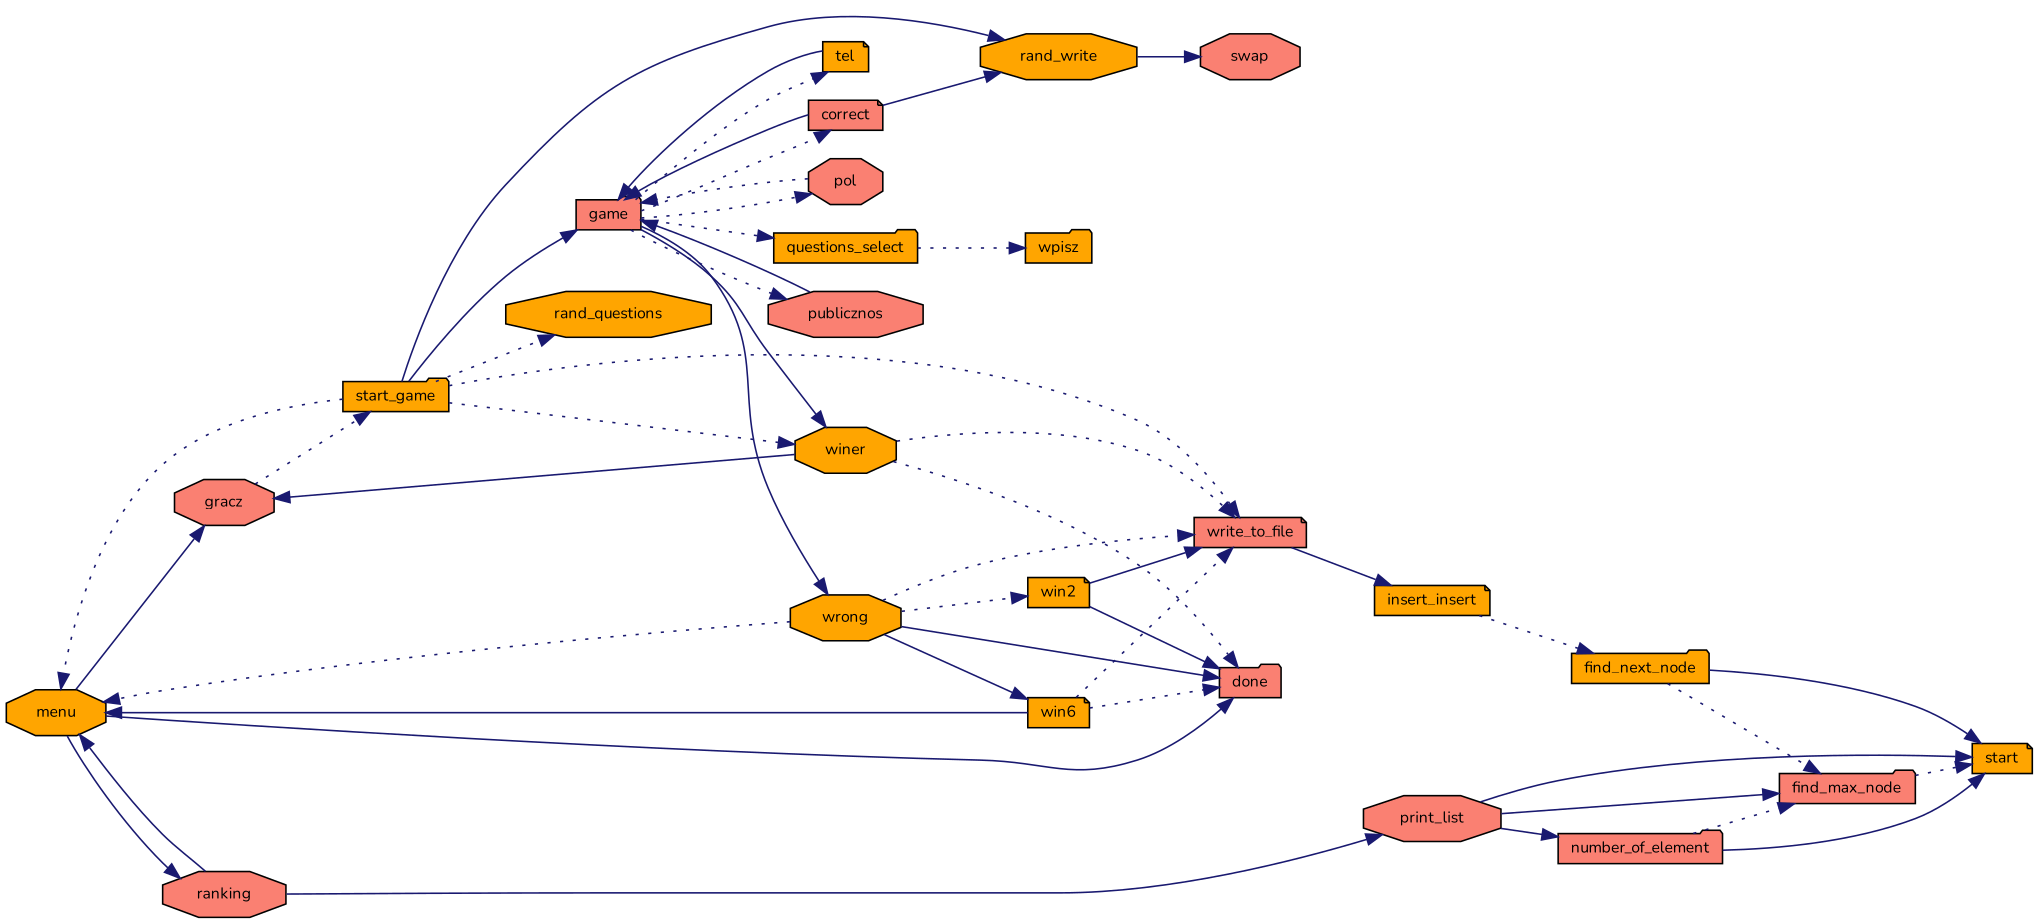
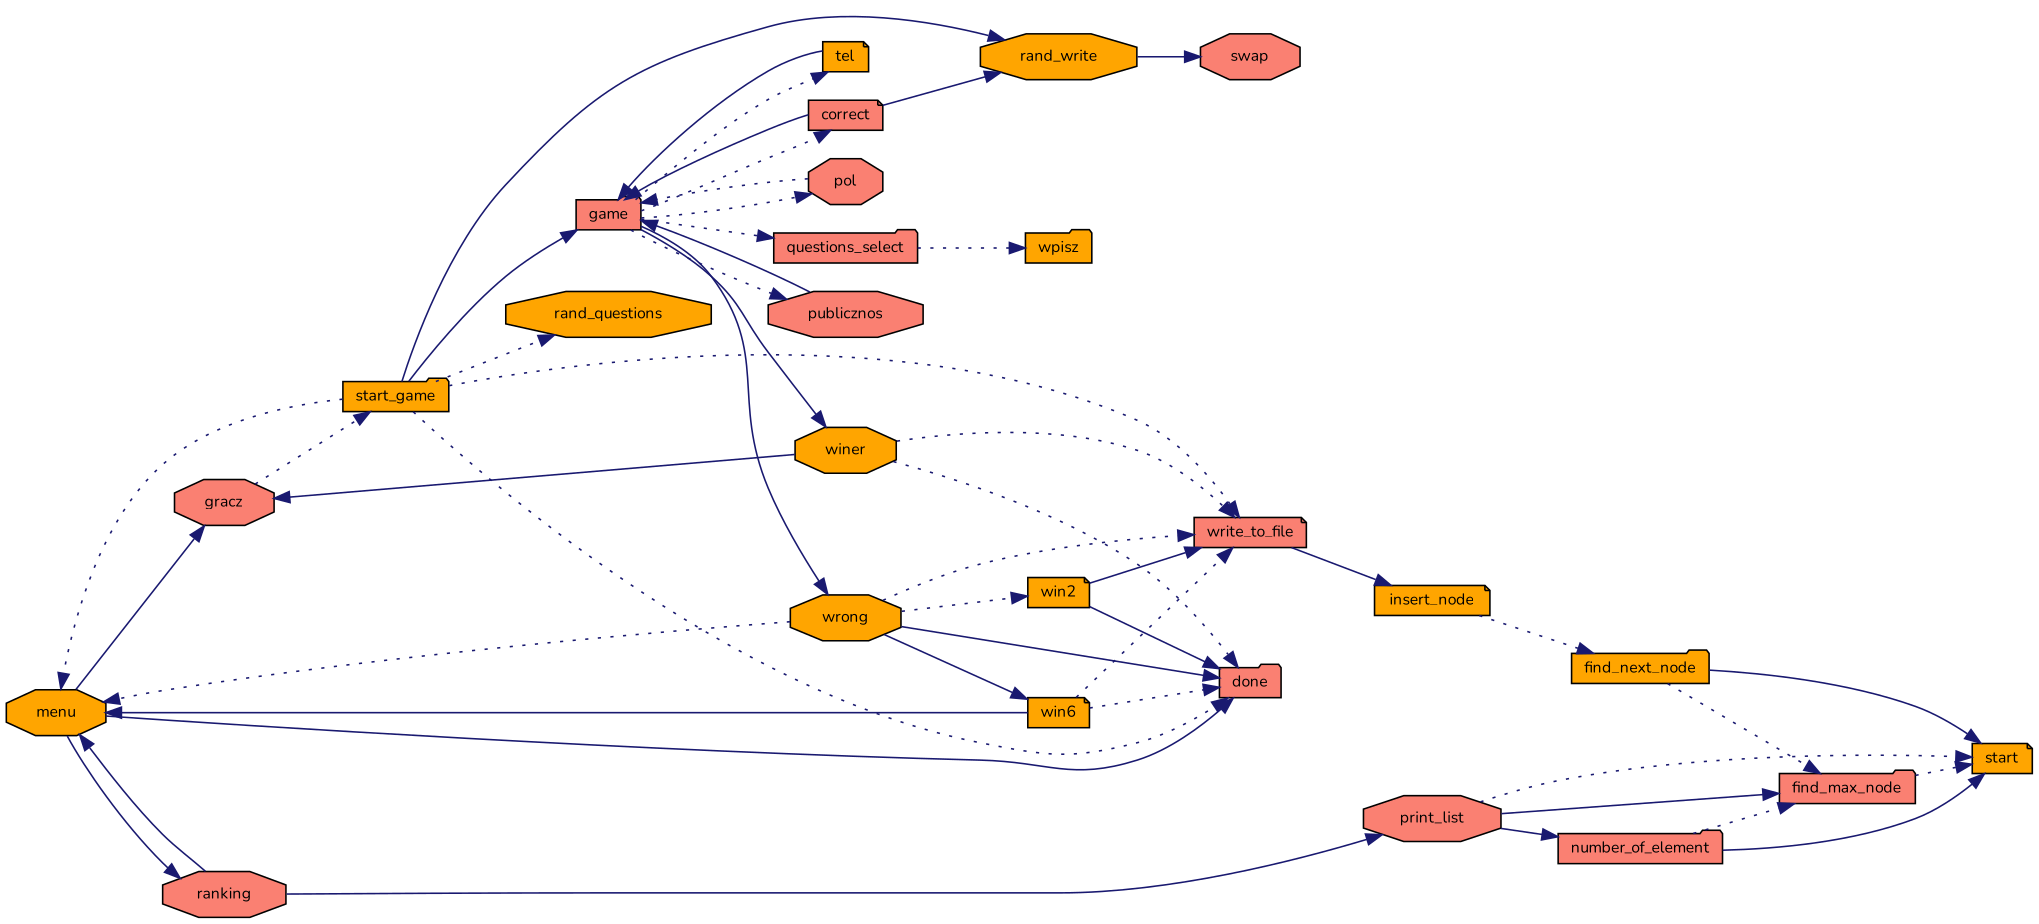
(846, 248) -> (846, 248)
(614, 423) -> (783, 673)
(1432, 600) -> (1432, 600)
(1716, 761) -> (1716, 761)
